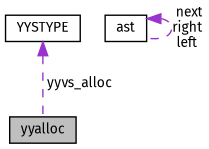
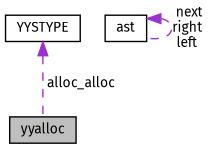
(77, 84) -> (79, 84)
